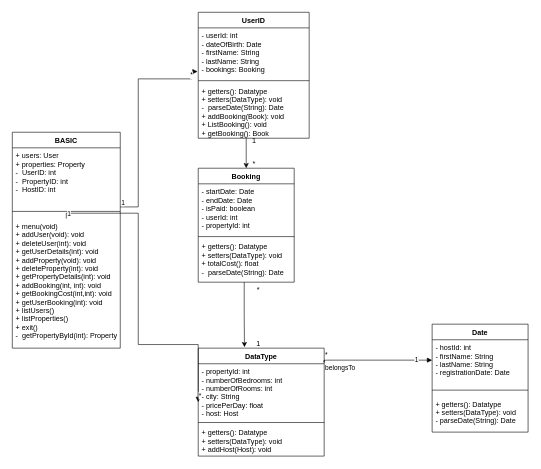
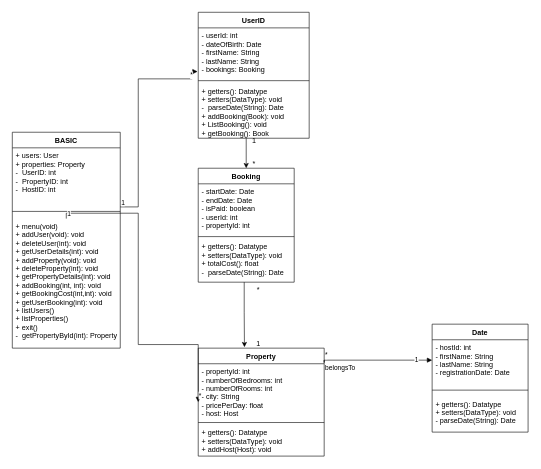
(261, 356) -> (261, 356)
